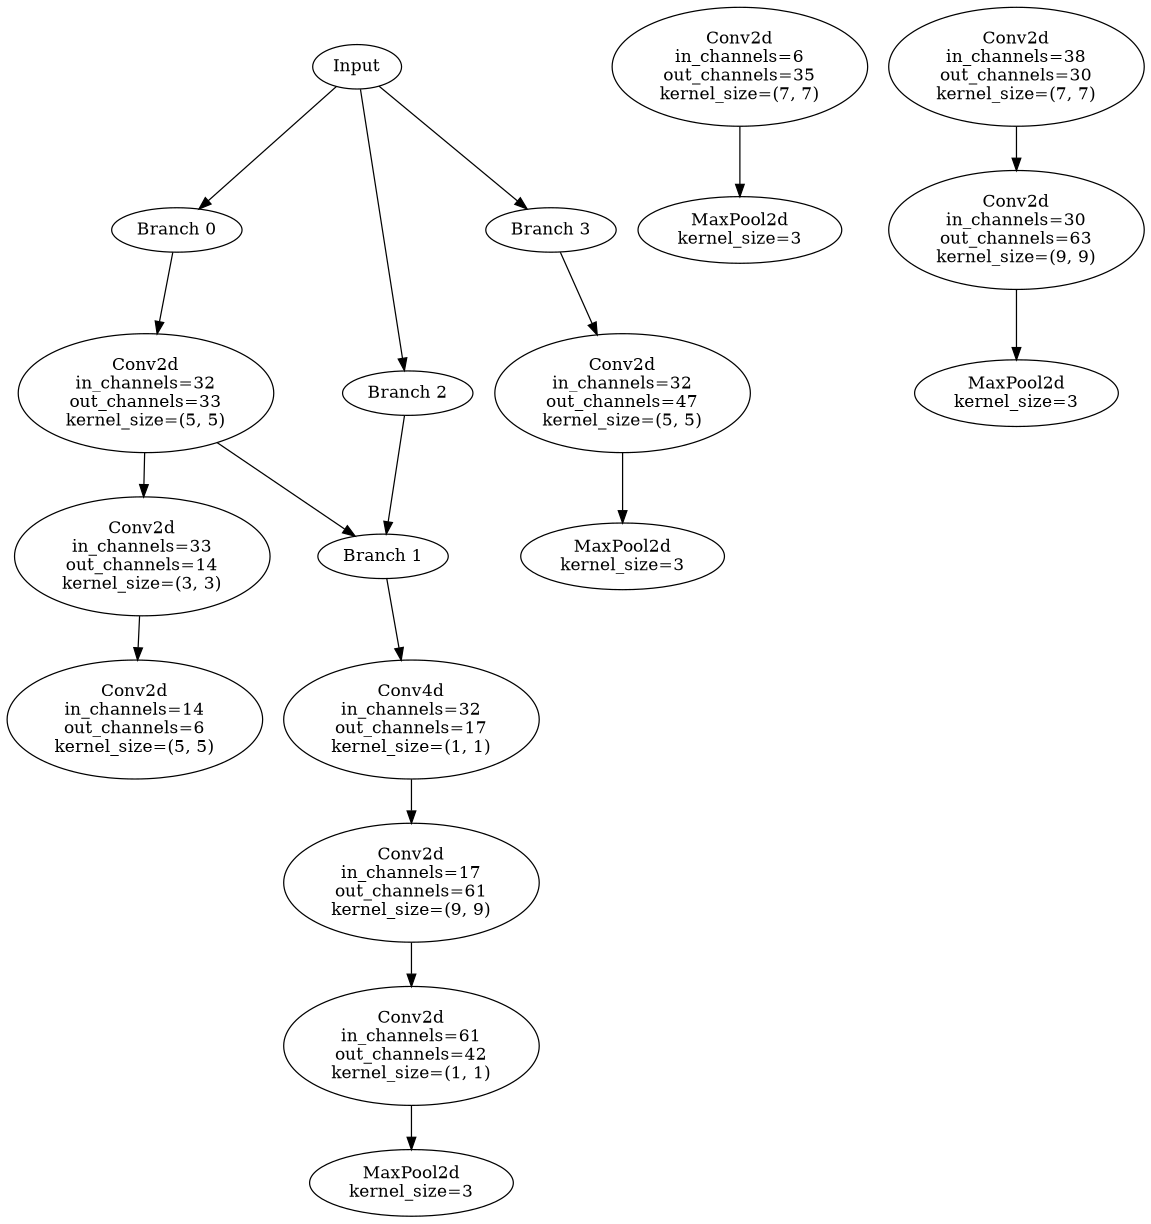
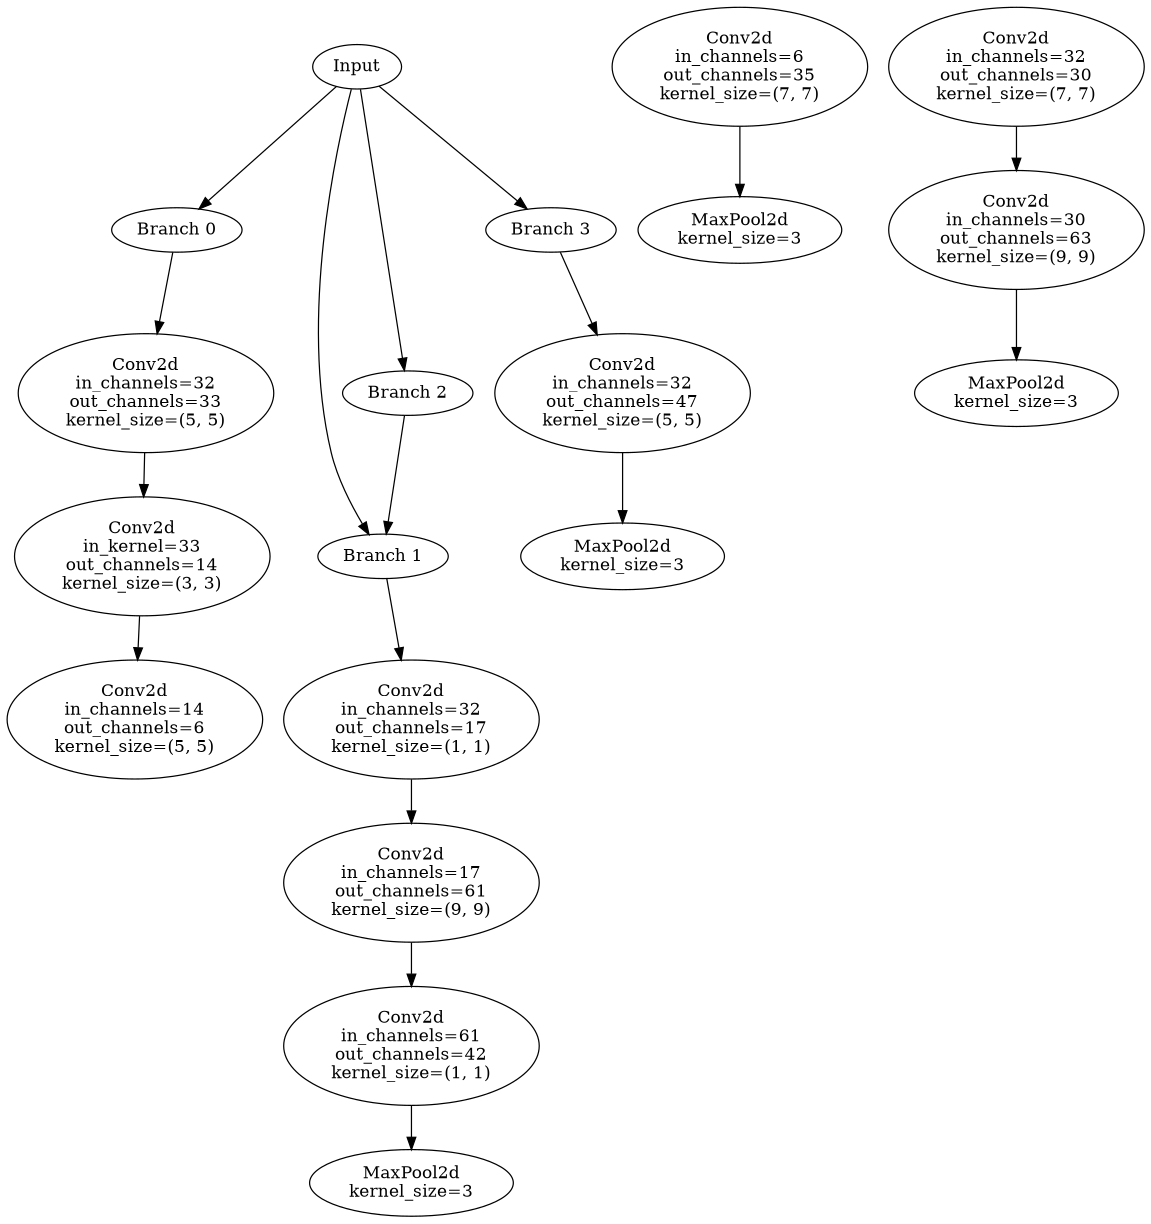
(1016, 67) -> (1016, 67)
(281, 486) -> (319, 309)
(142, 556) -> (142, 556)
(411, 720) -> (411, 720)
